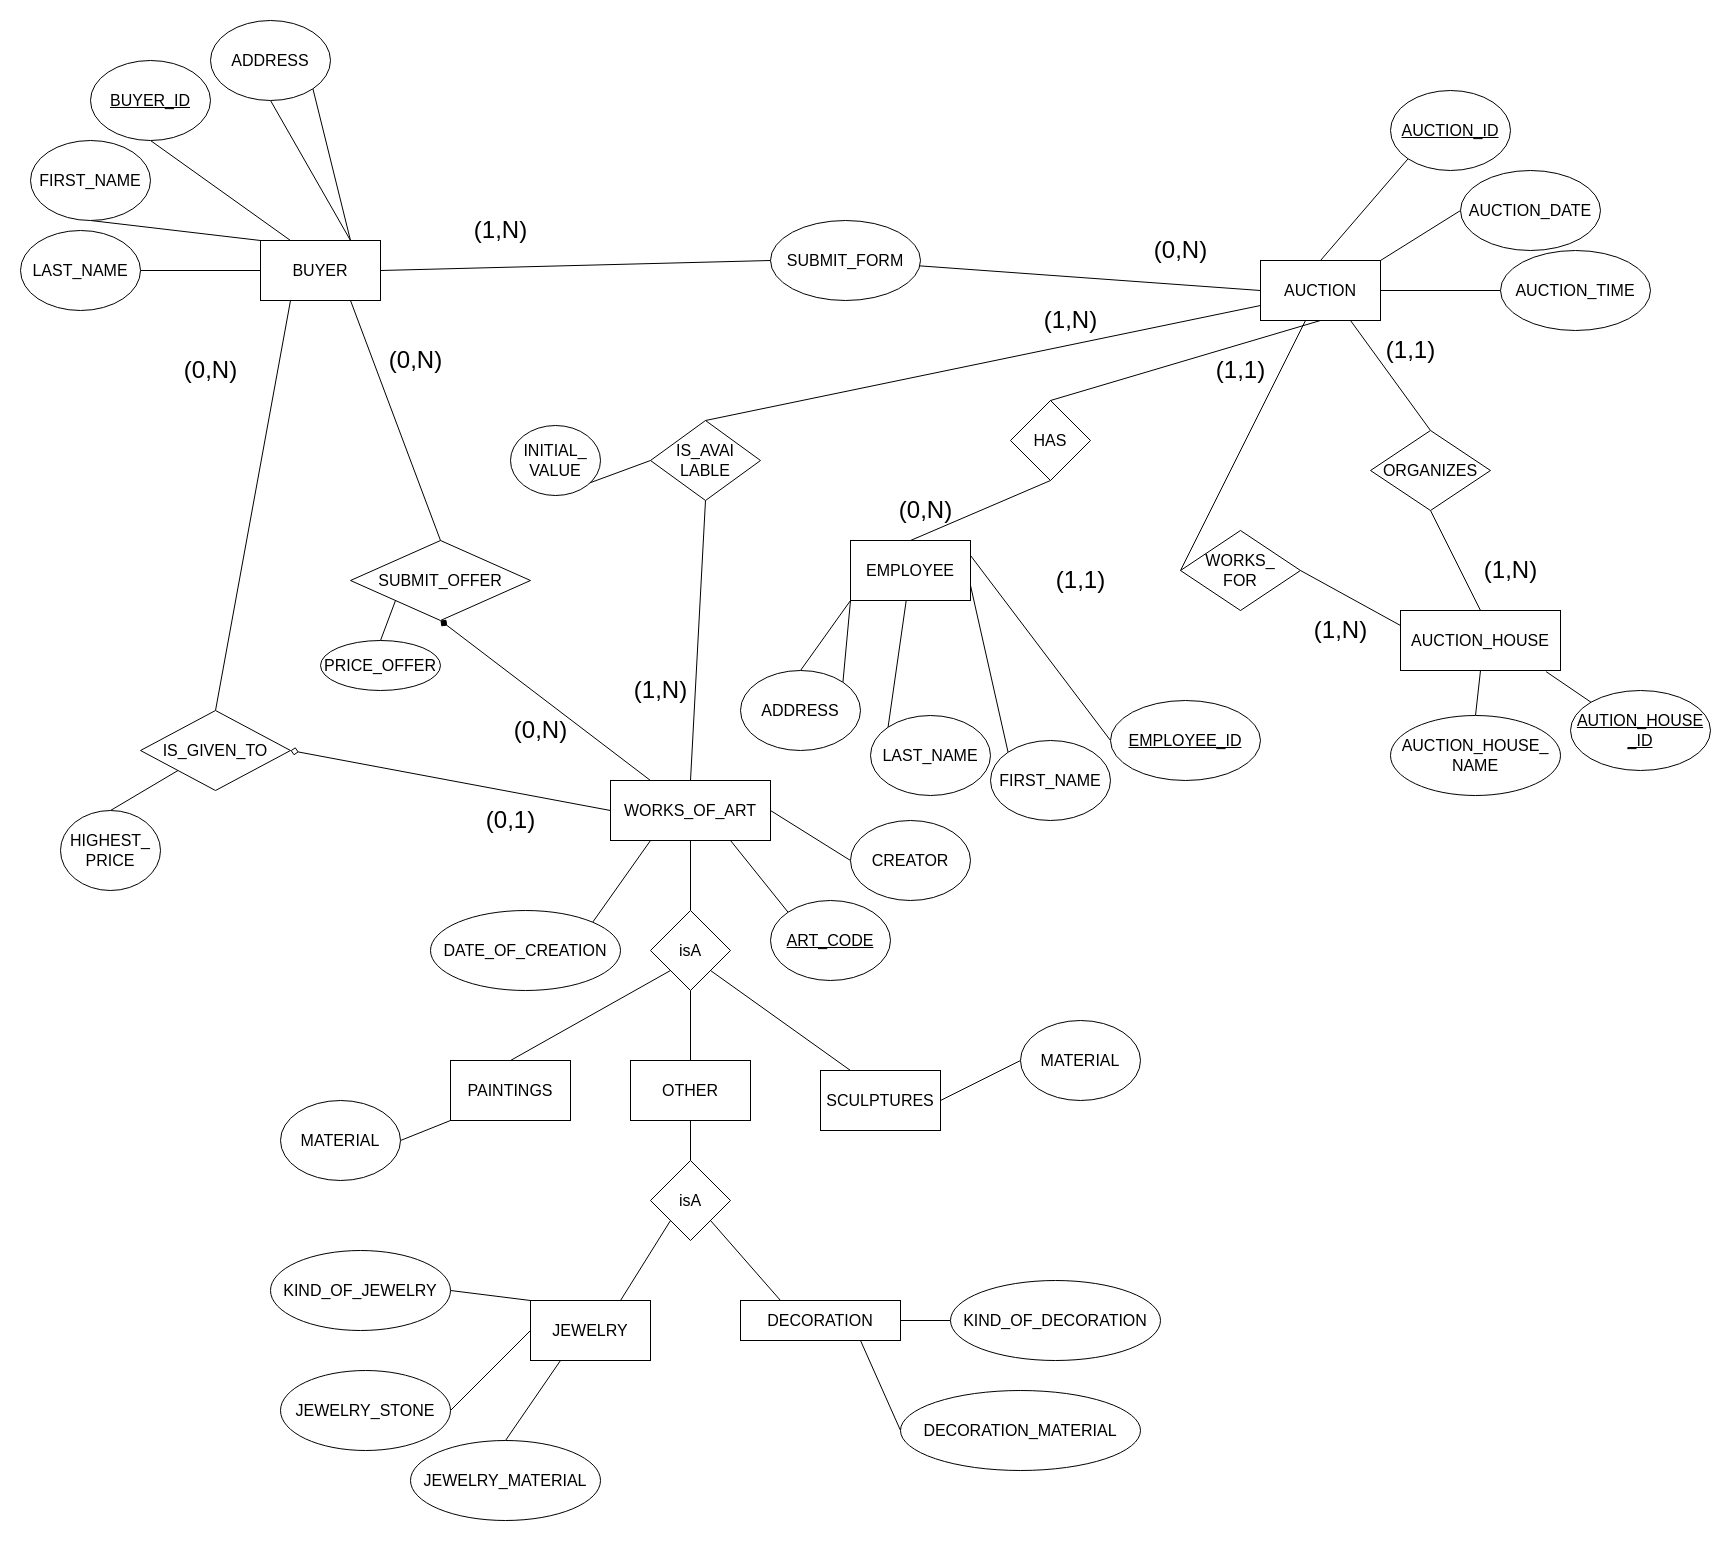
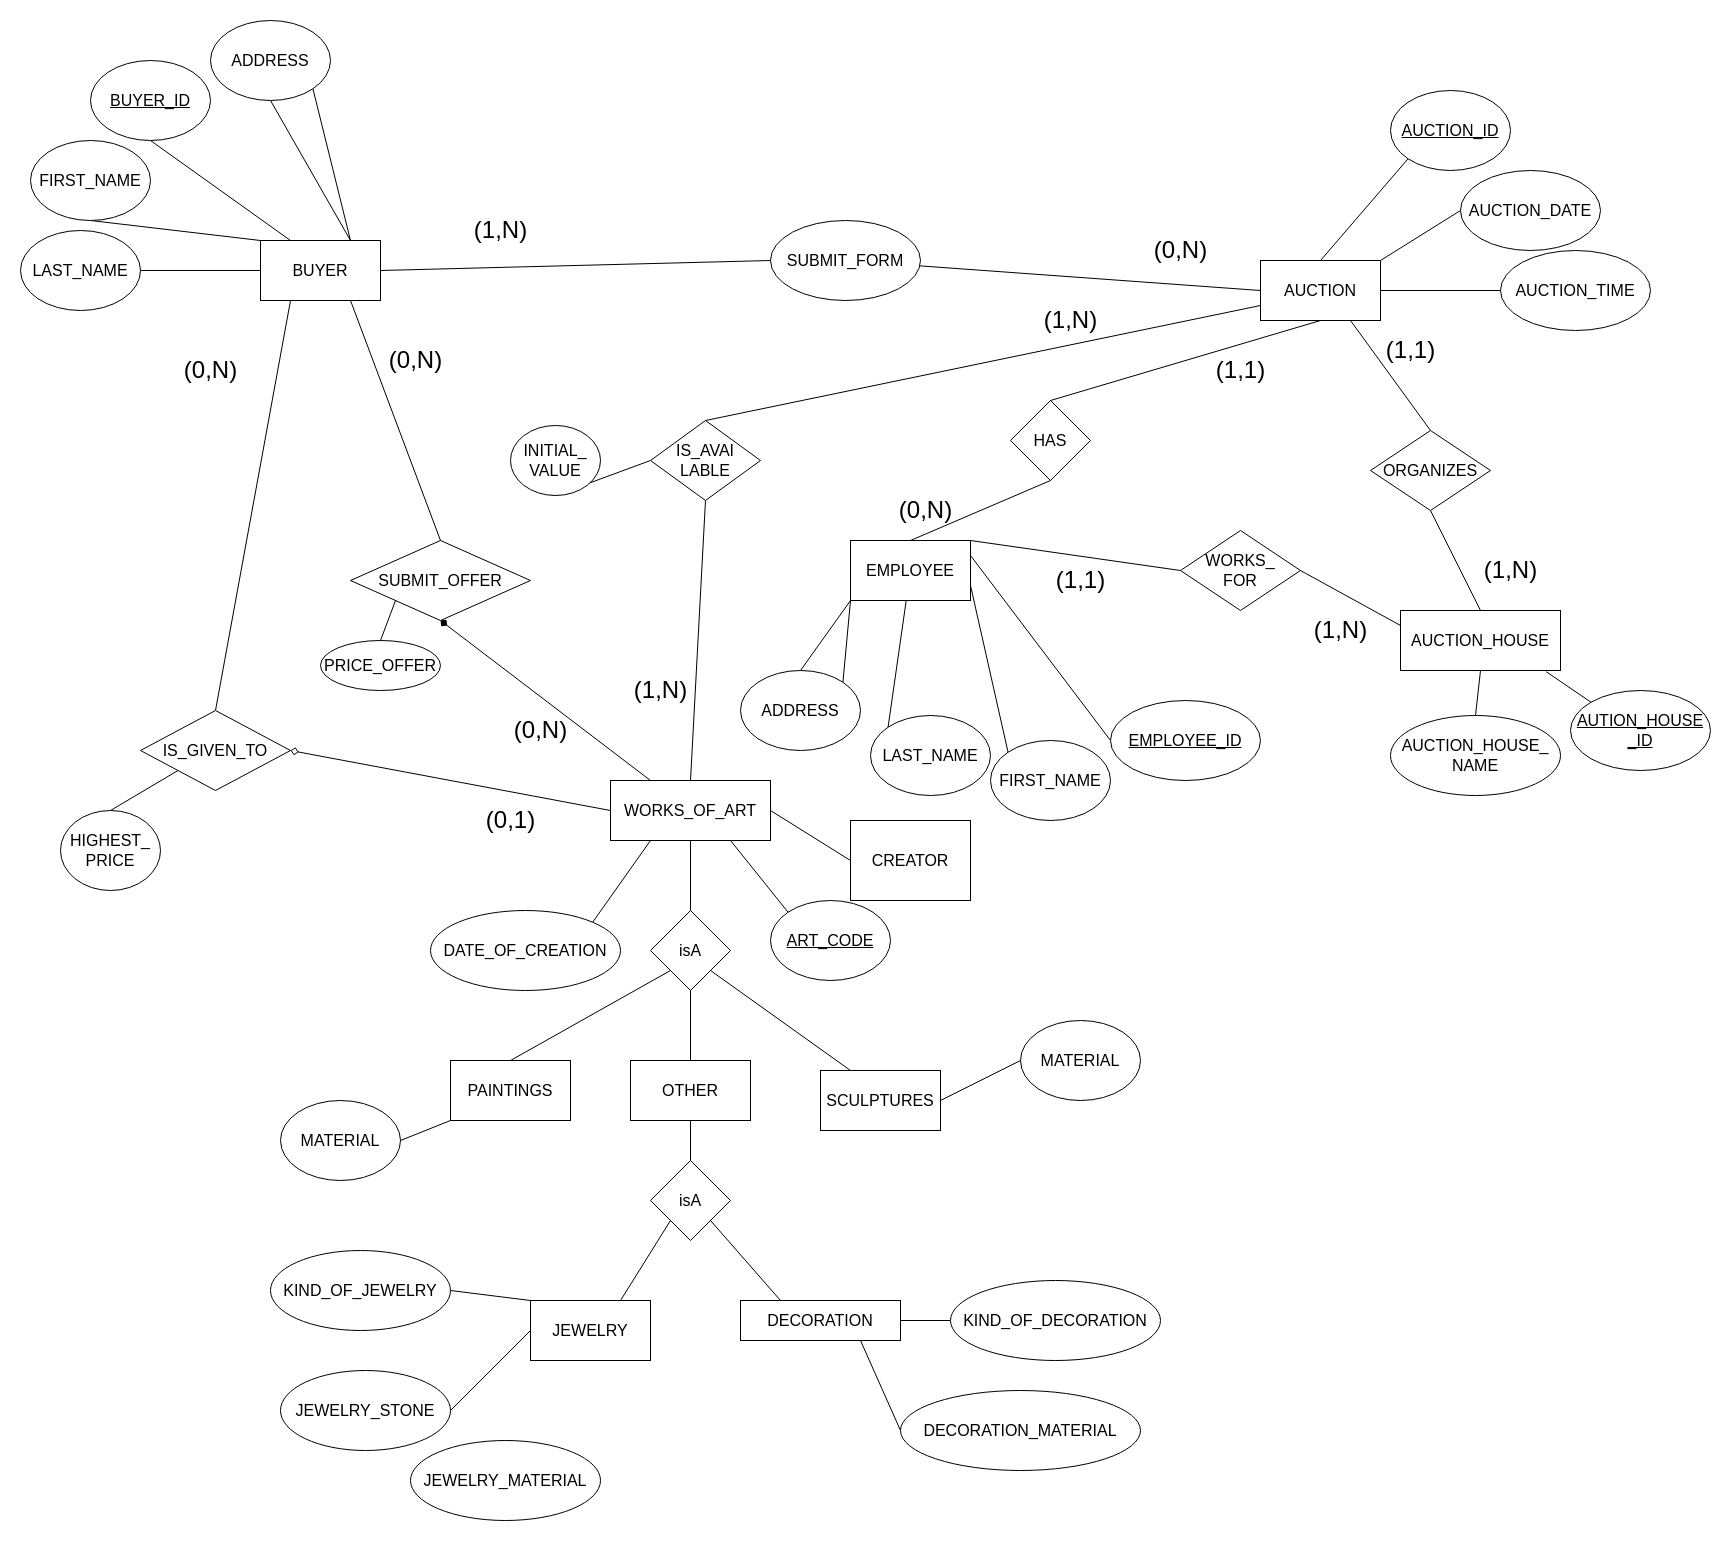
(1243, 446) -> (1076, 556)
(911, 861) -> (911, 861)
(533, 1401) -> none
